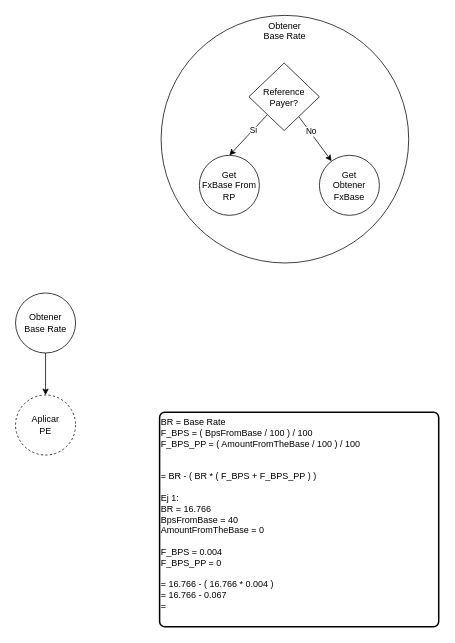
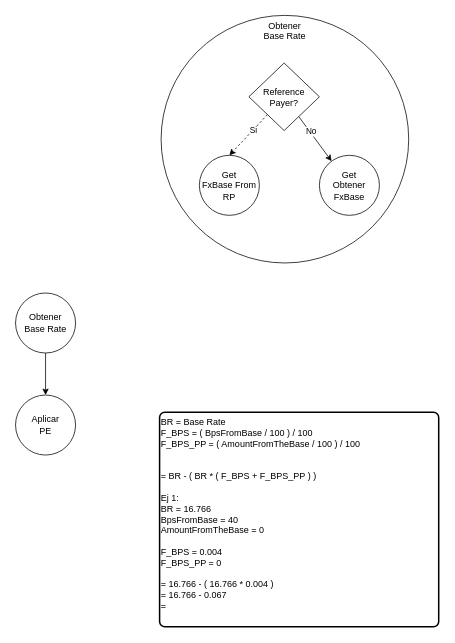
(242, 141) -> (242, 141)
(45, 425) -> (45, 425)
